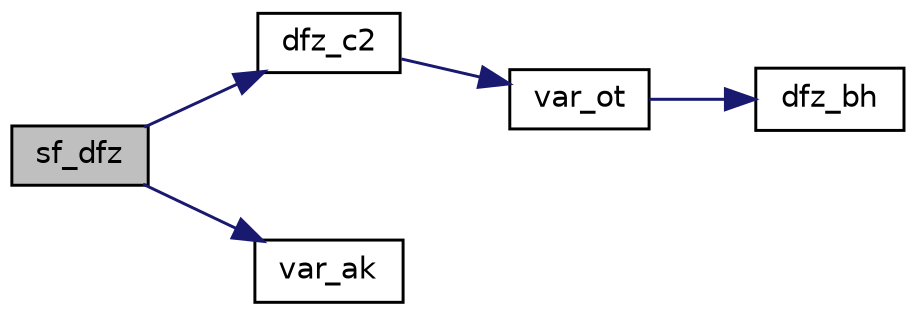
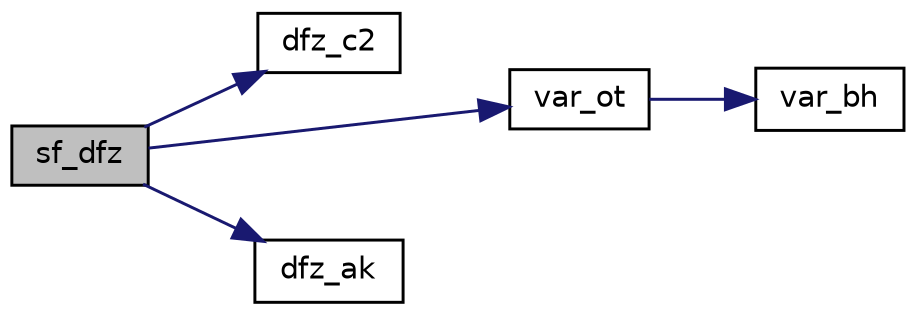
(441, 68) -> (314, 129)
(830, 99) -> (830, 99)
(329, 271) -> (329, 271)
